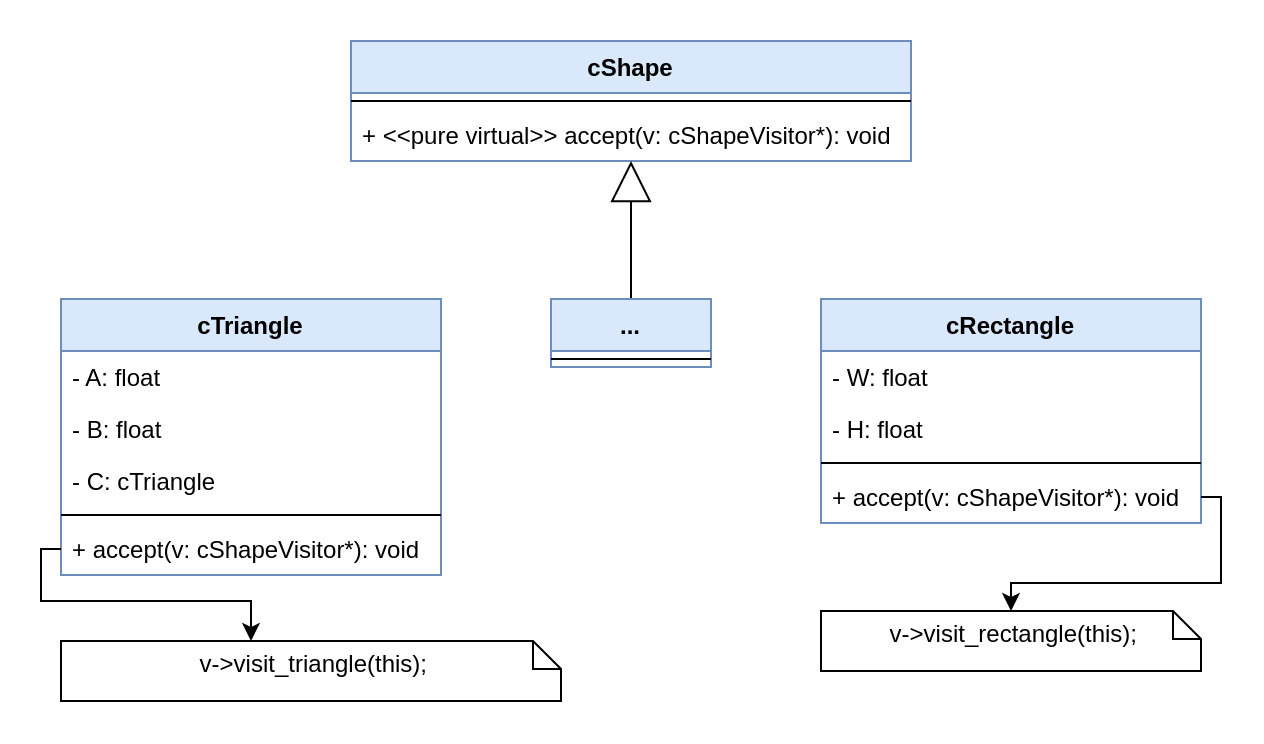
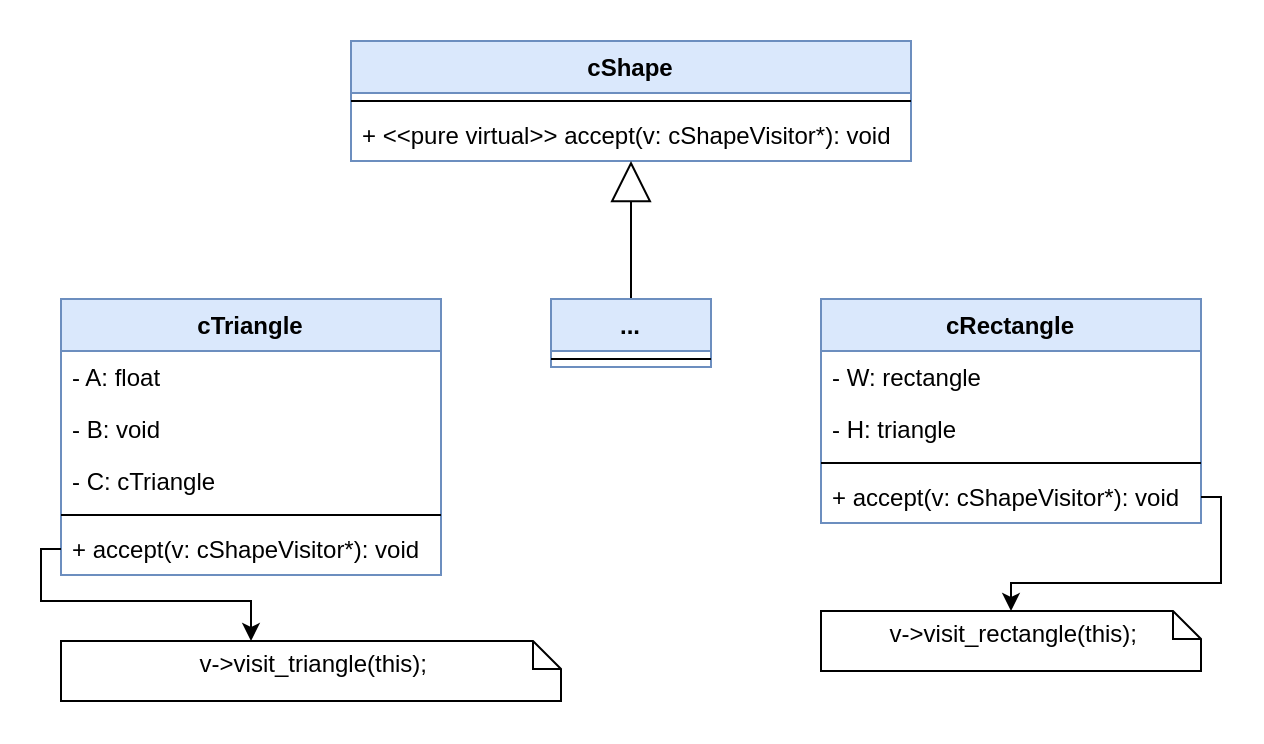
(887, 378) -> (914, 378)
(127, 430) -> (120, 430)
(887, 430) -> (904, 430)
